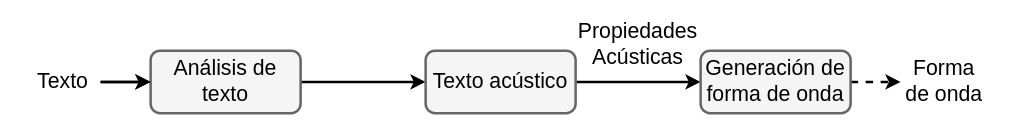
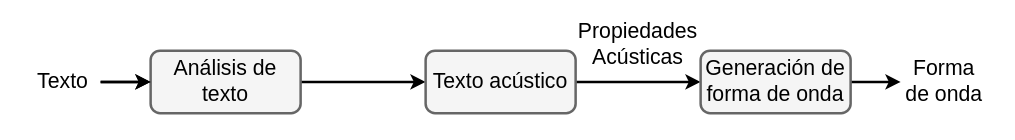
(873, 82) -> (873, 82)
